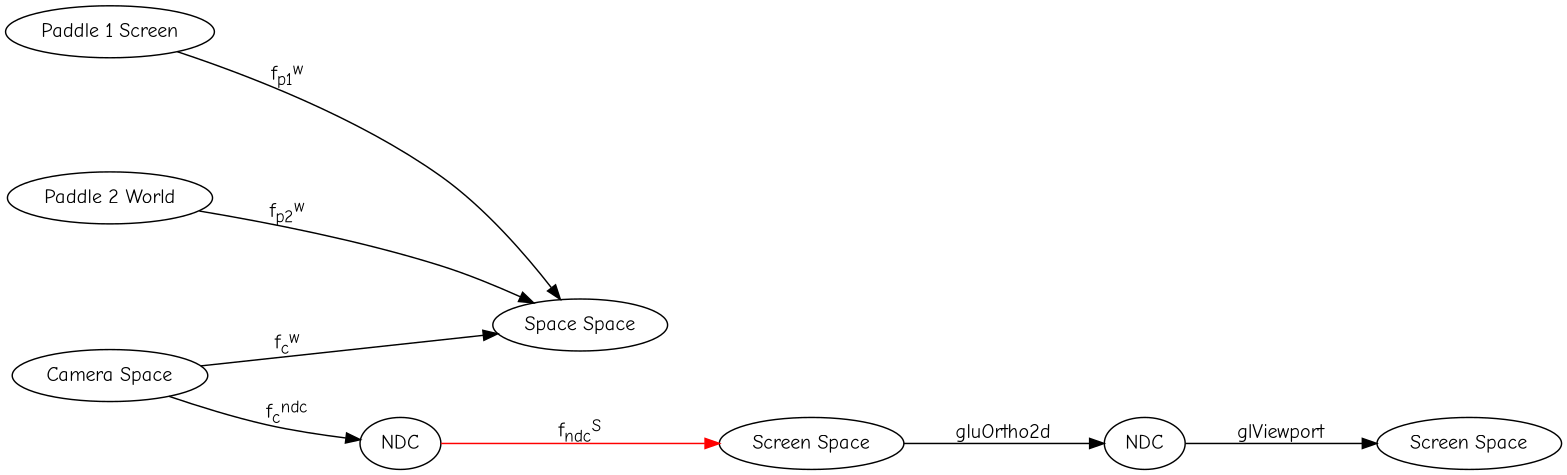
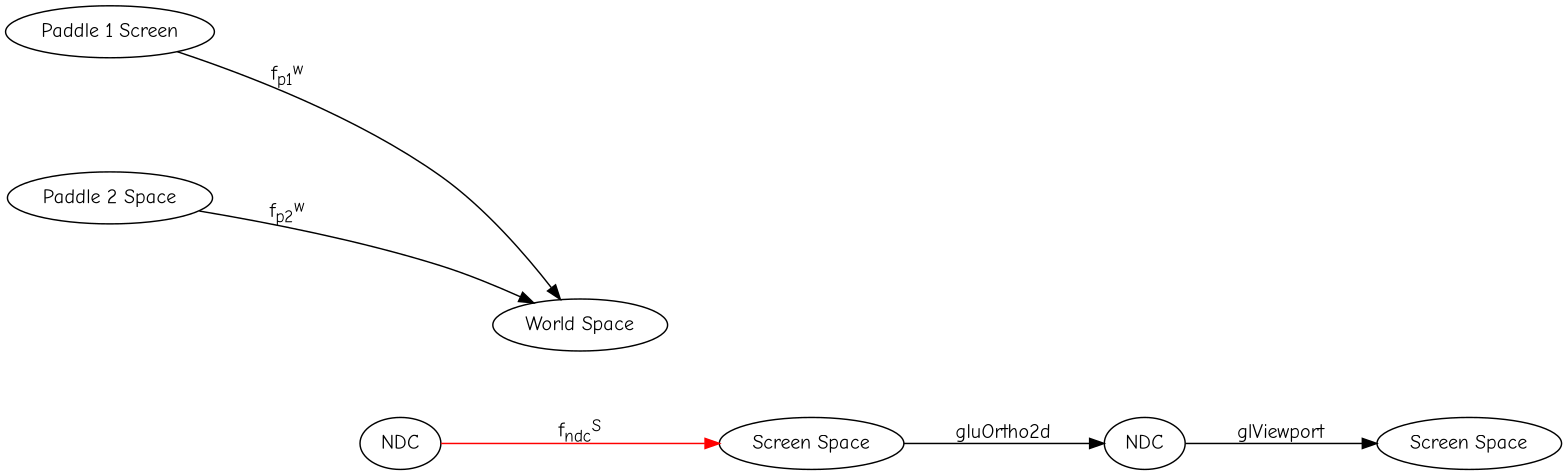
(110, 198) -> (110, 198)
(580, 325) -> (580, 325)
(110, 376) -> none
